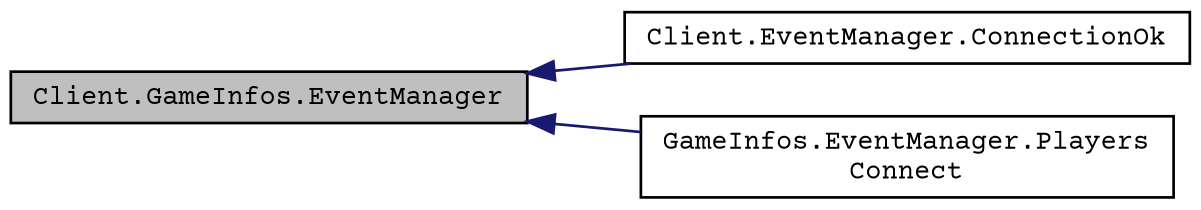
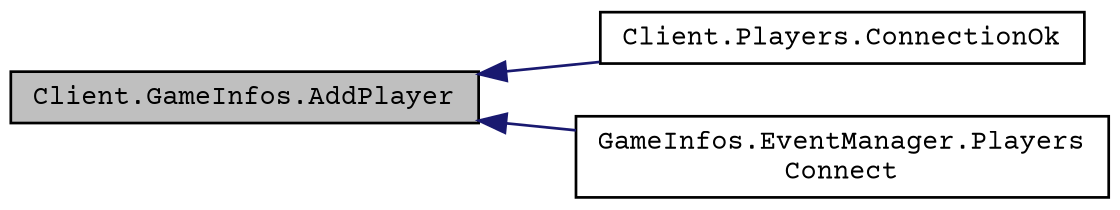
(907, 38) -> (842, 38)
(269, 97) -> (245, 97)
